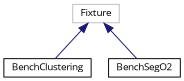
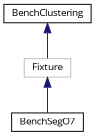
(68, 44) -> (48, 46)
(144, 68) -> (48, 122)
